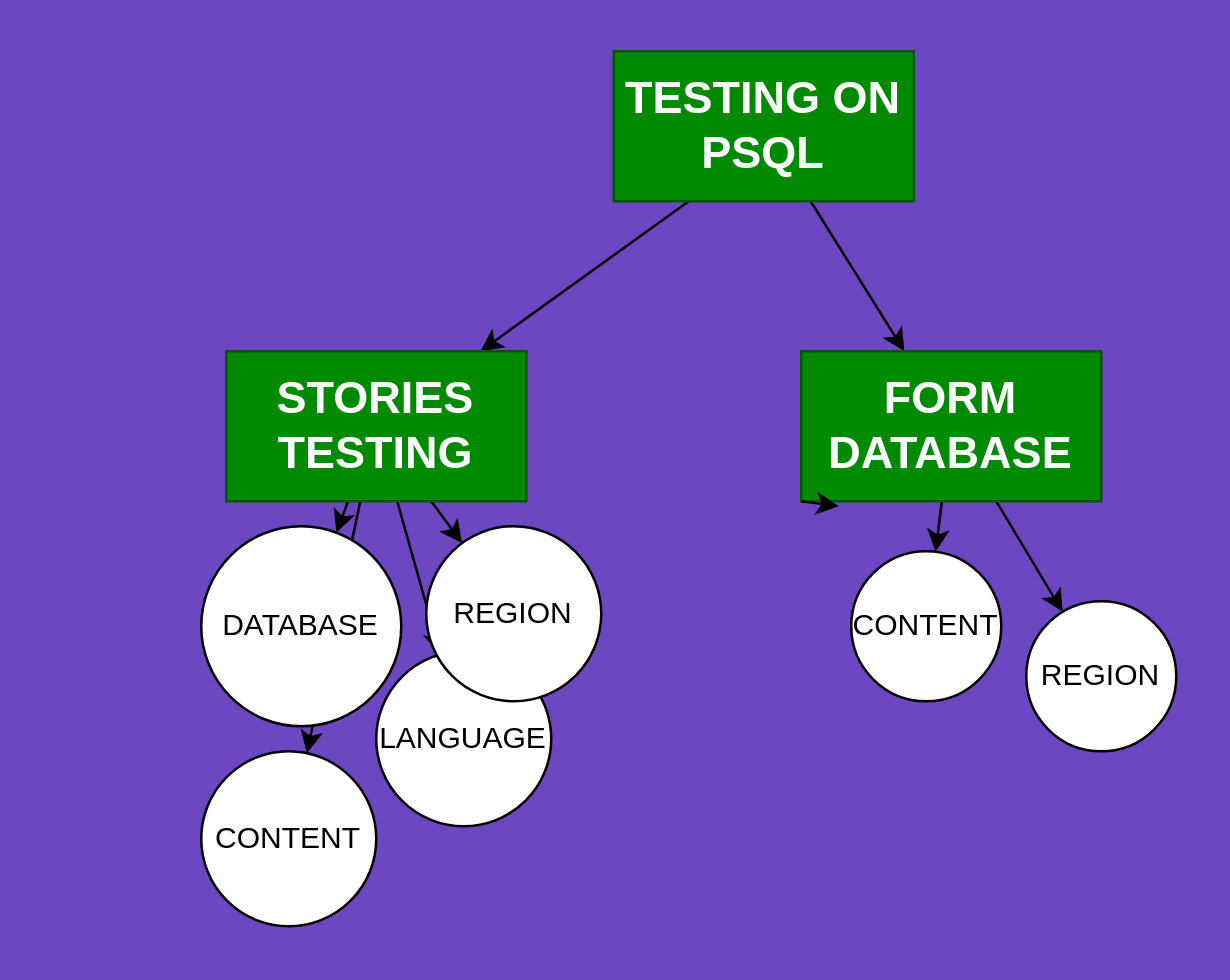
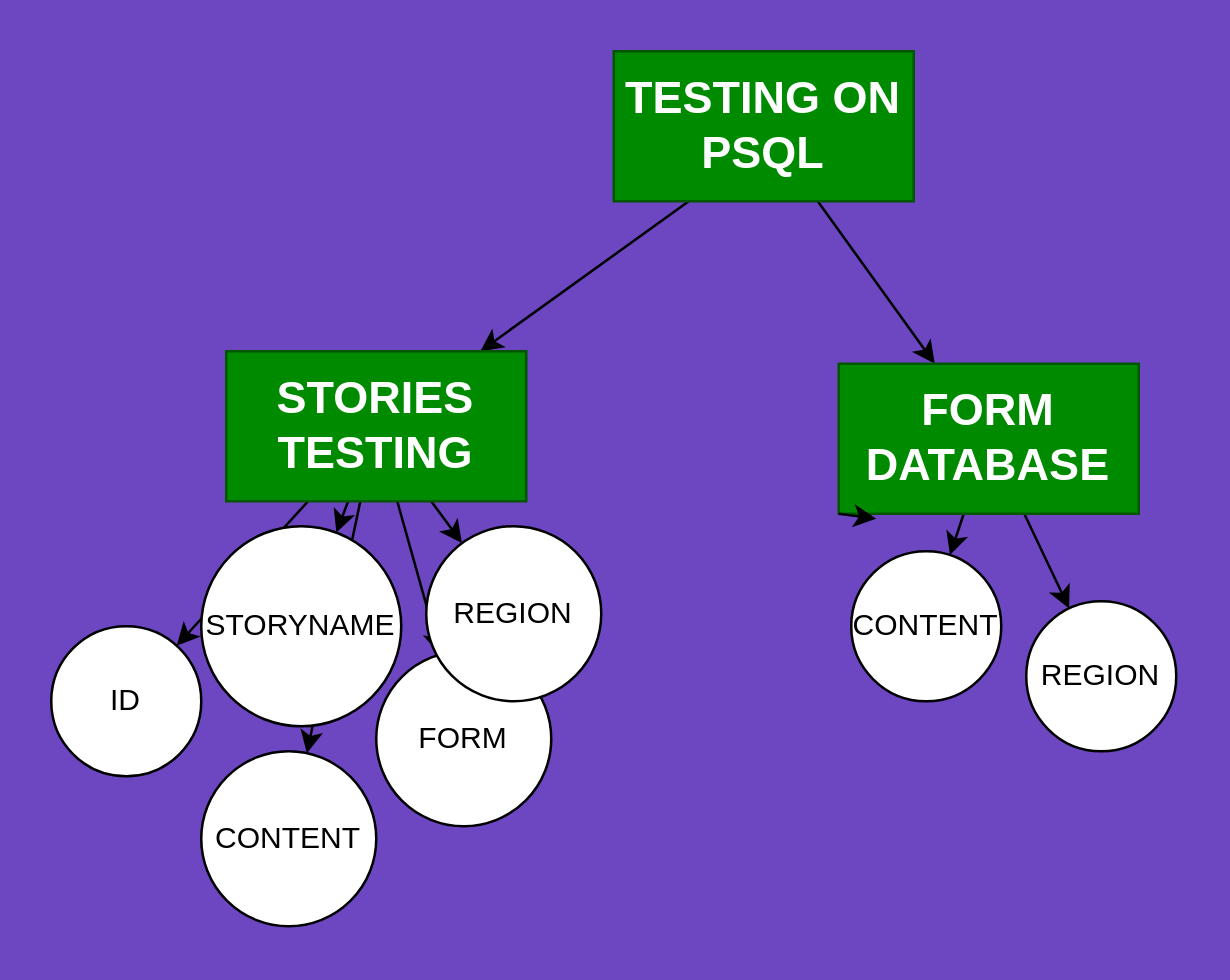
(951, 426) -> (989, 439)
none -> (297, 514)
(301, 626) -> (301, 626)
none -> (126, 701)
(464, 739) -> (464, 739)
